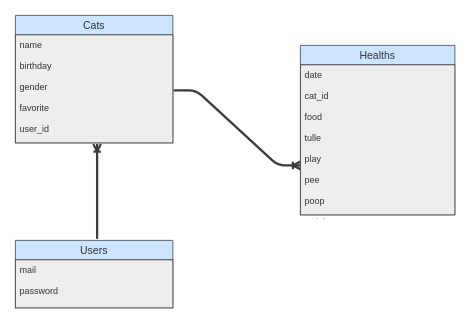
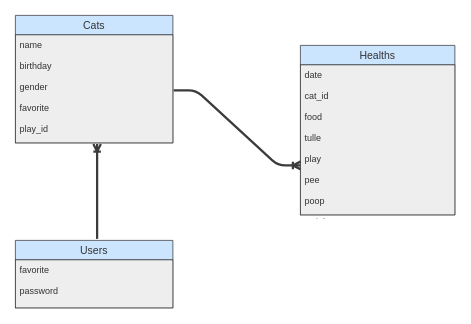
(30, 45) -> (30, 45)
(27, 270) -> (38, 270)
